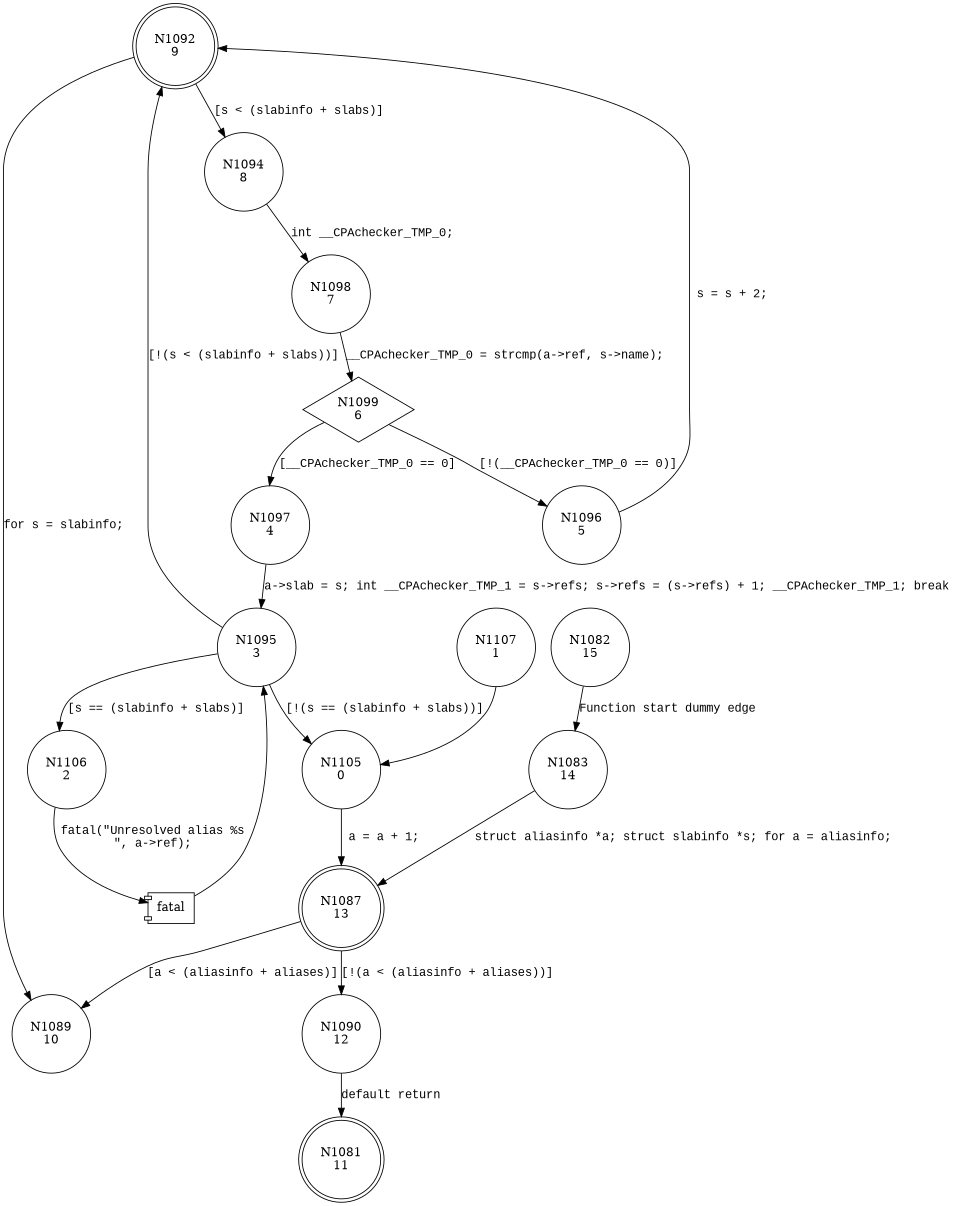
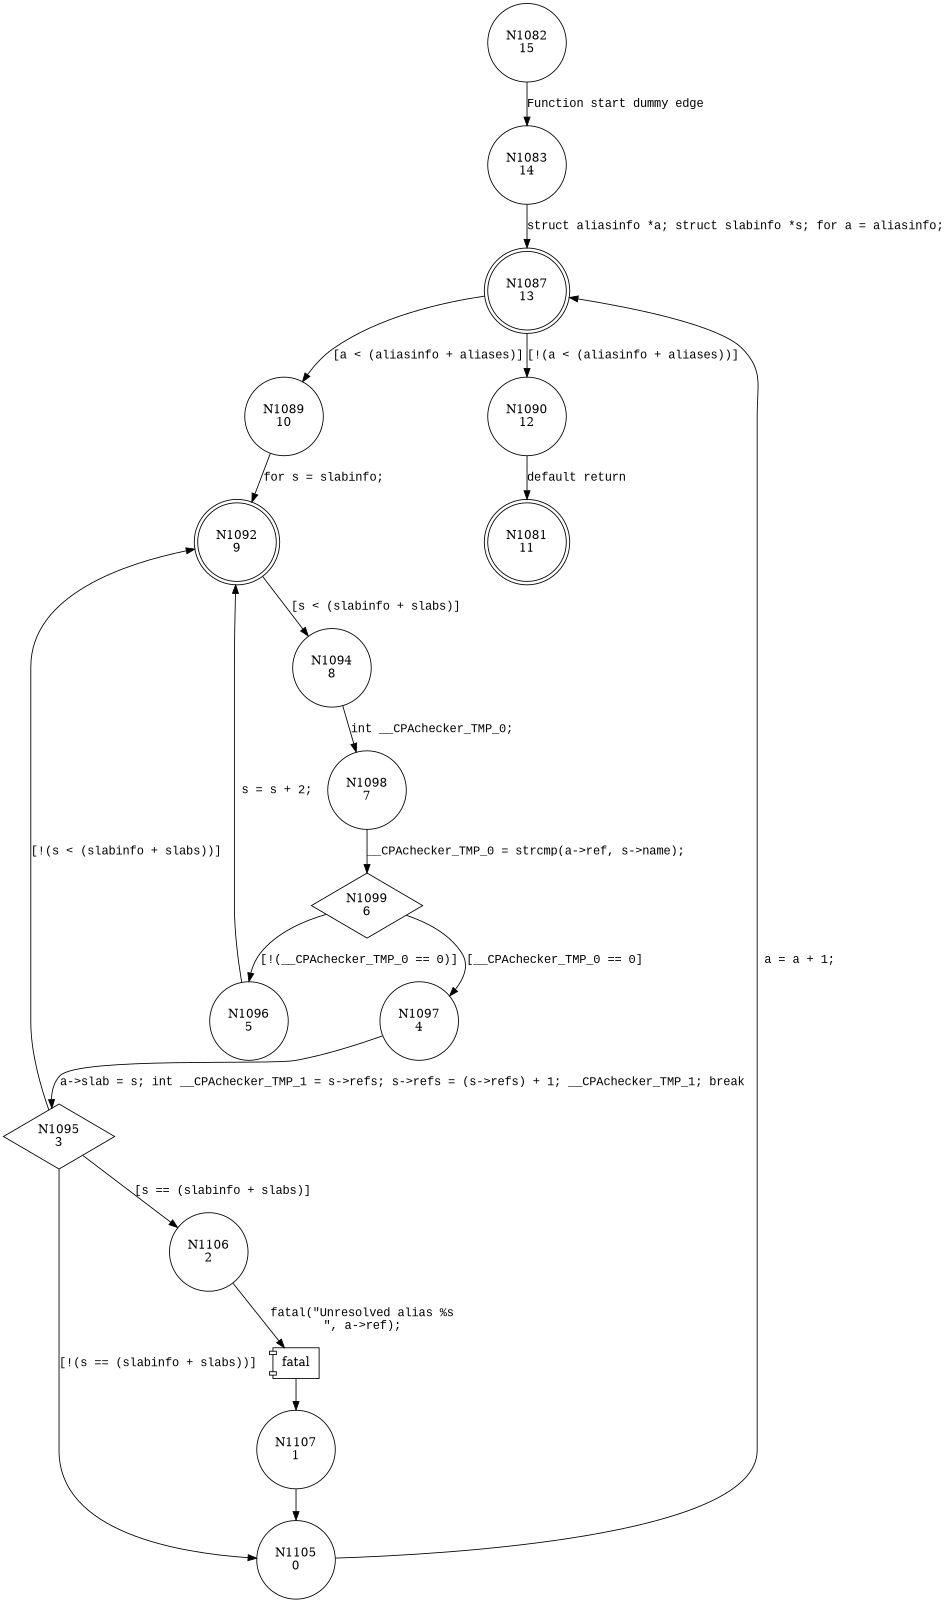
(3, 491) -> (263, 474)
(257, 647) -> (59, 1137)
(260, 808) -> (296, 1390)
